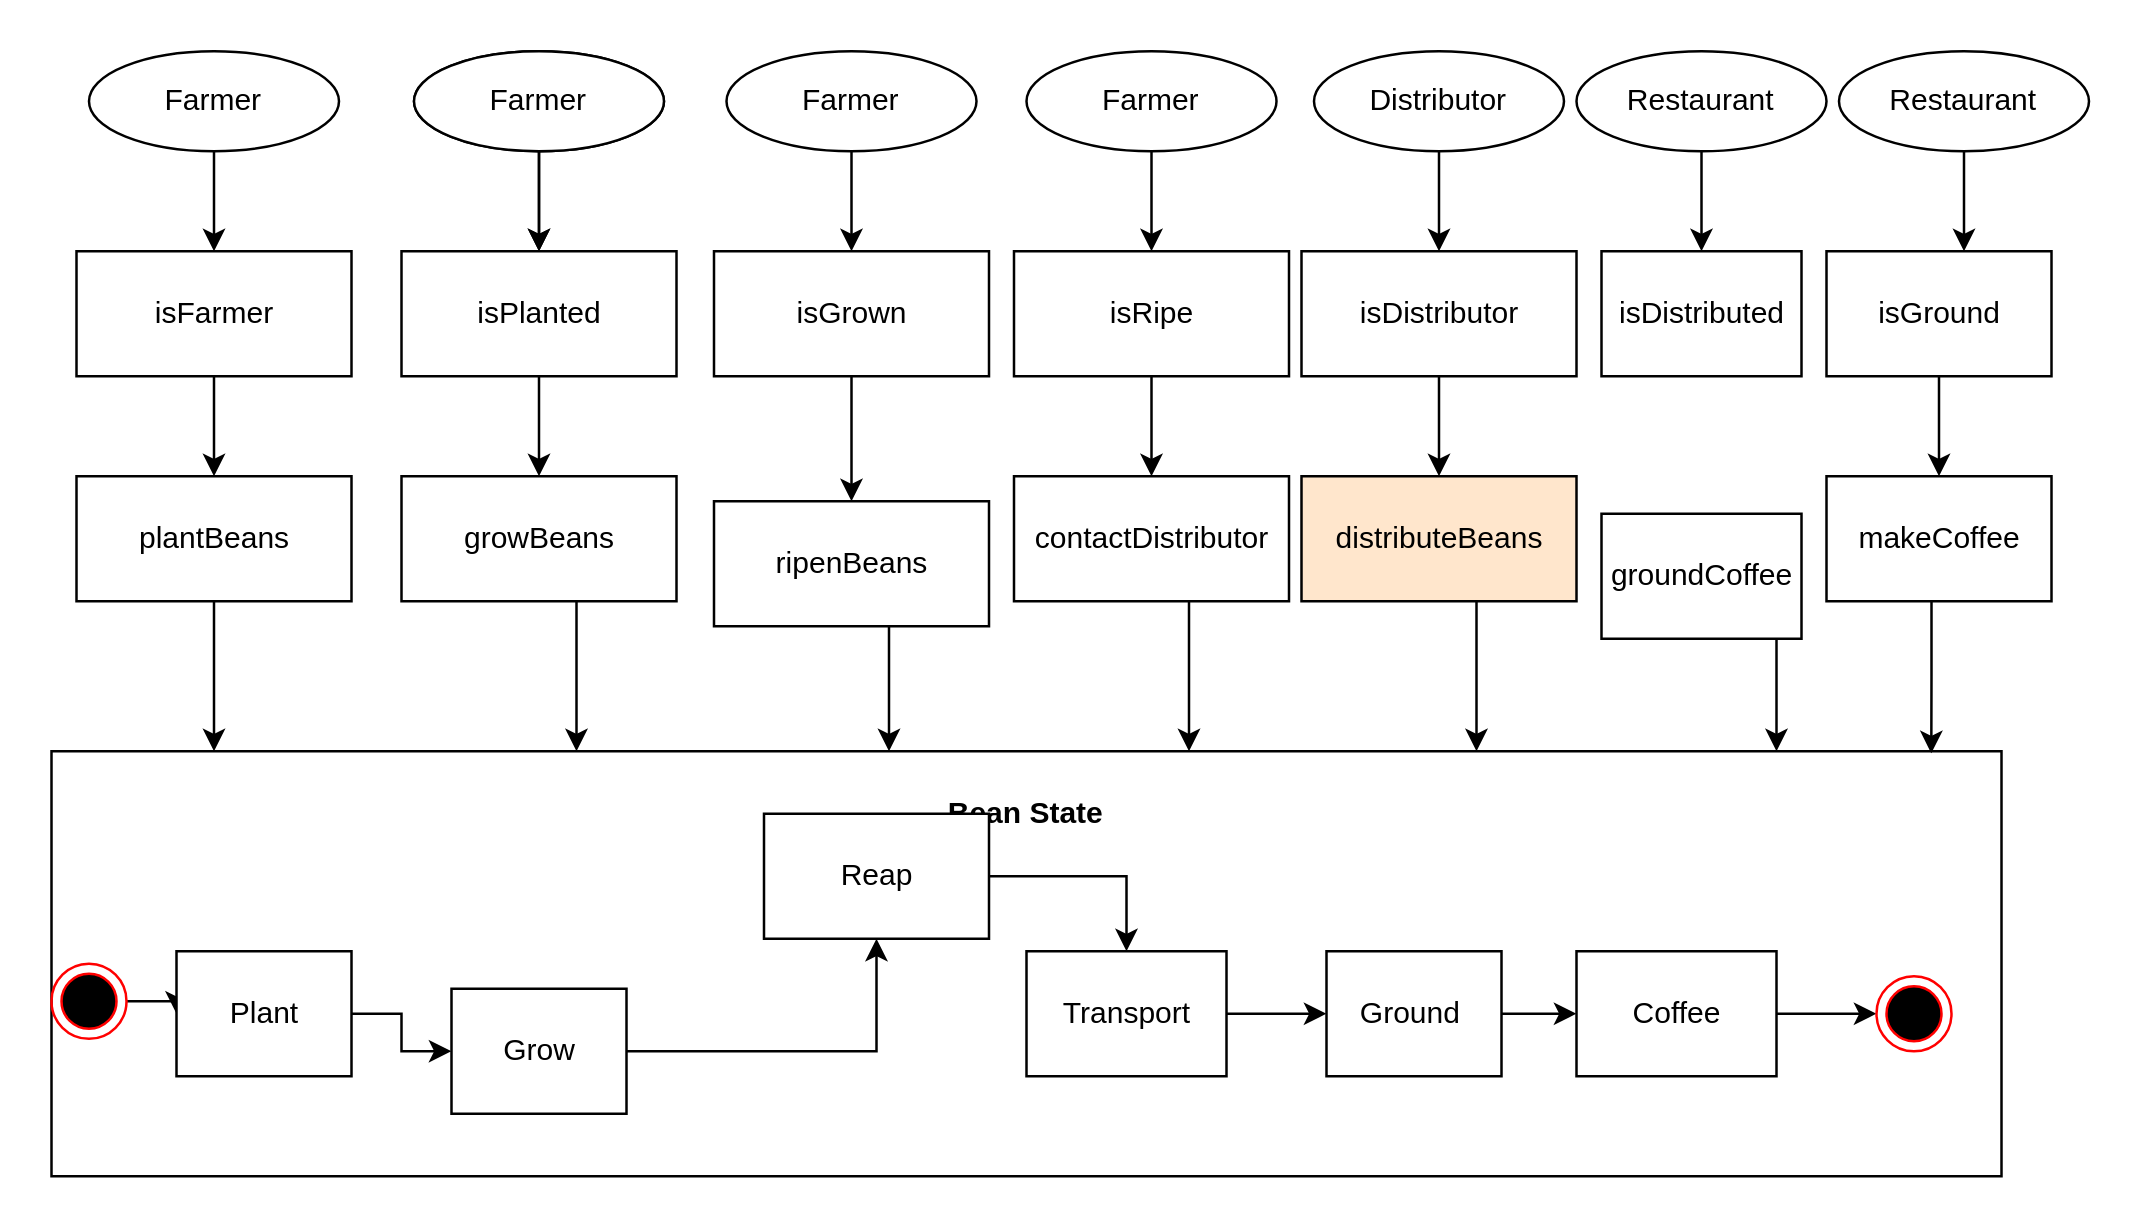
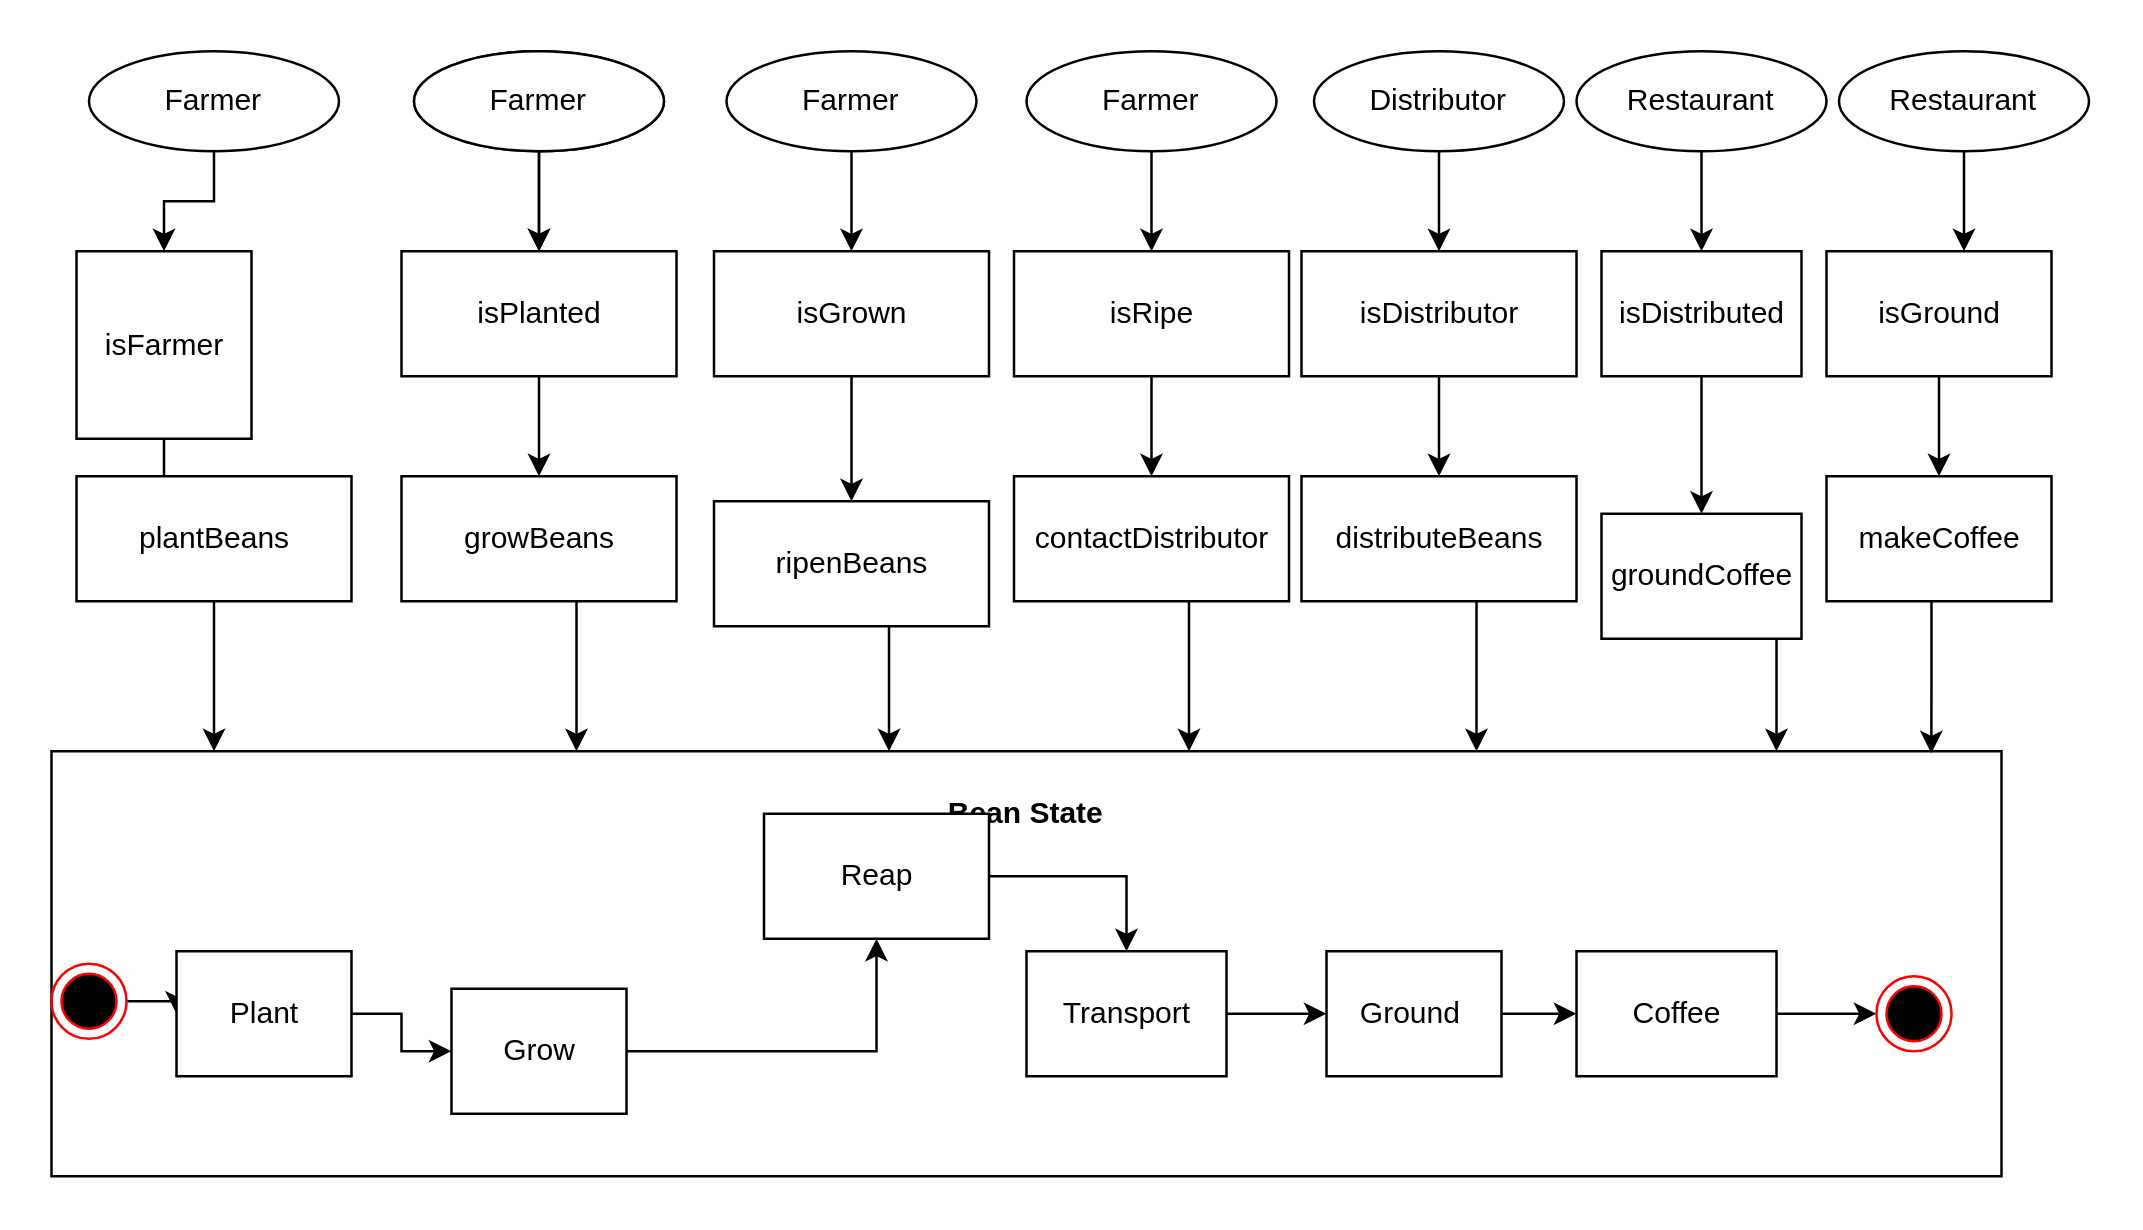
(214, 314) -> (164, 345)
none -> (1701, 437)
(1439, 539) -> (1439, 539)
